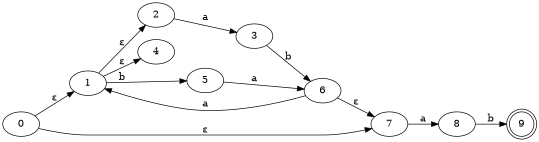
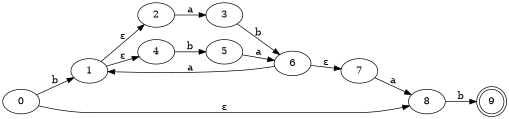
(143, 82) -> (187, 52)
(55, 98) -> (55, 81)
(202, 135) -> (220, 113)
